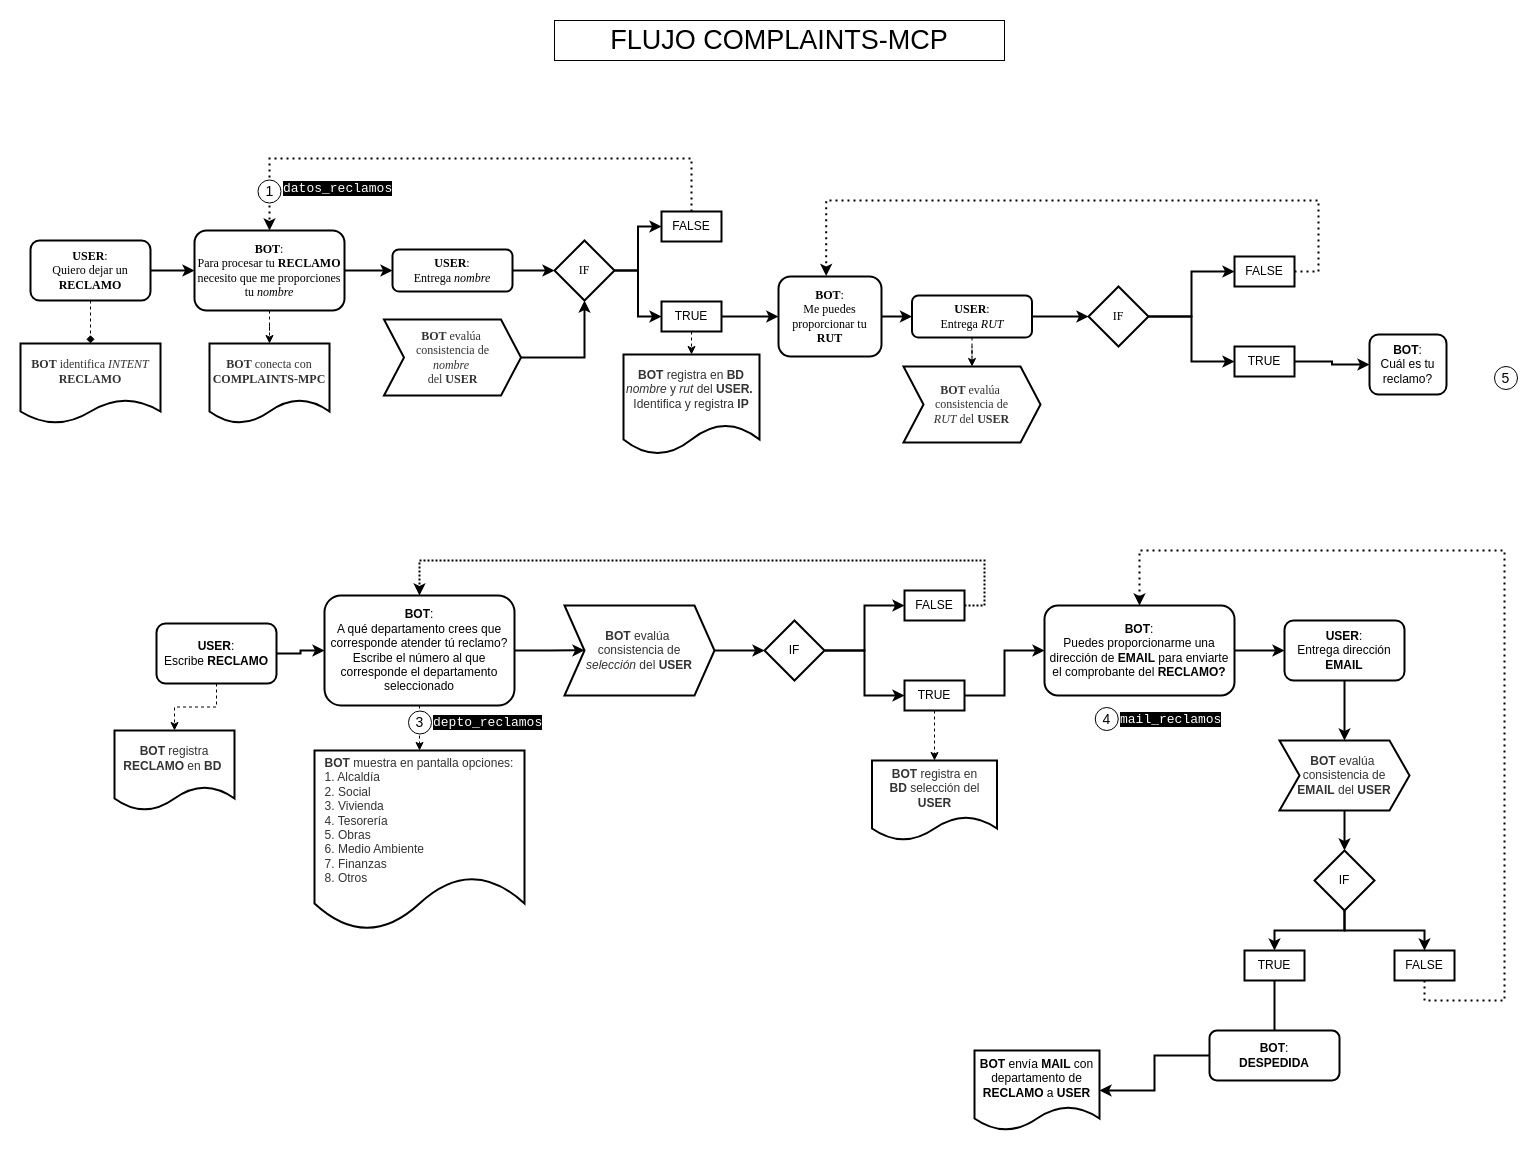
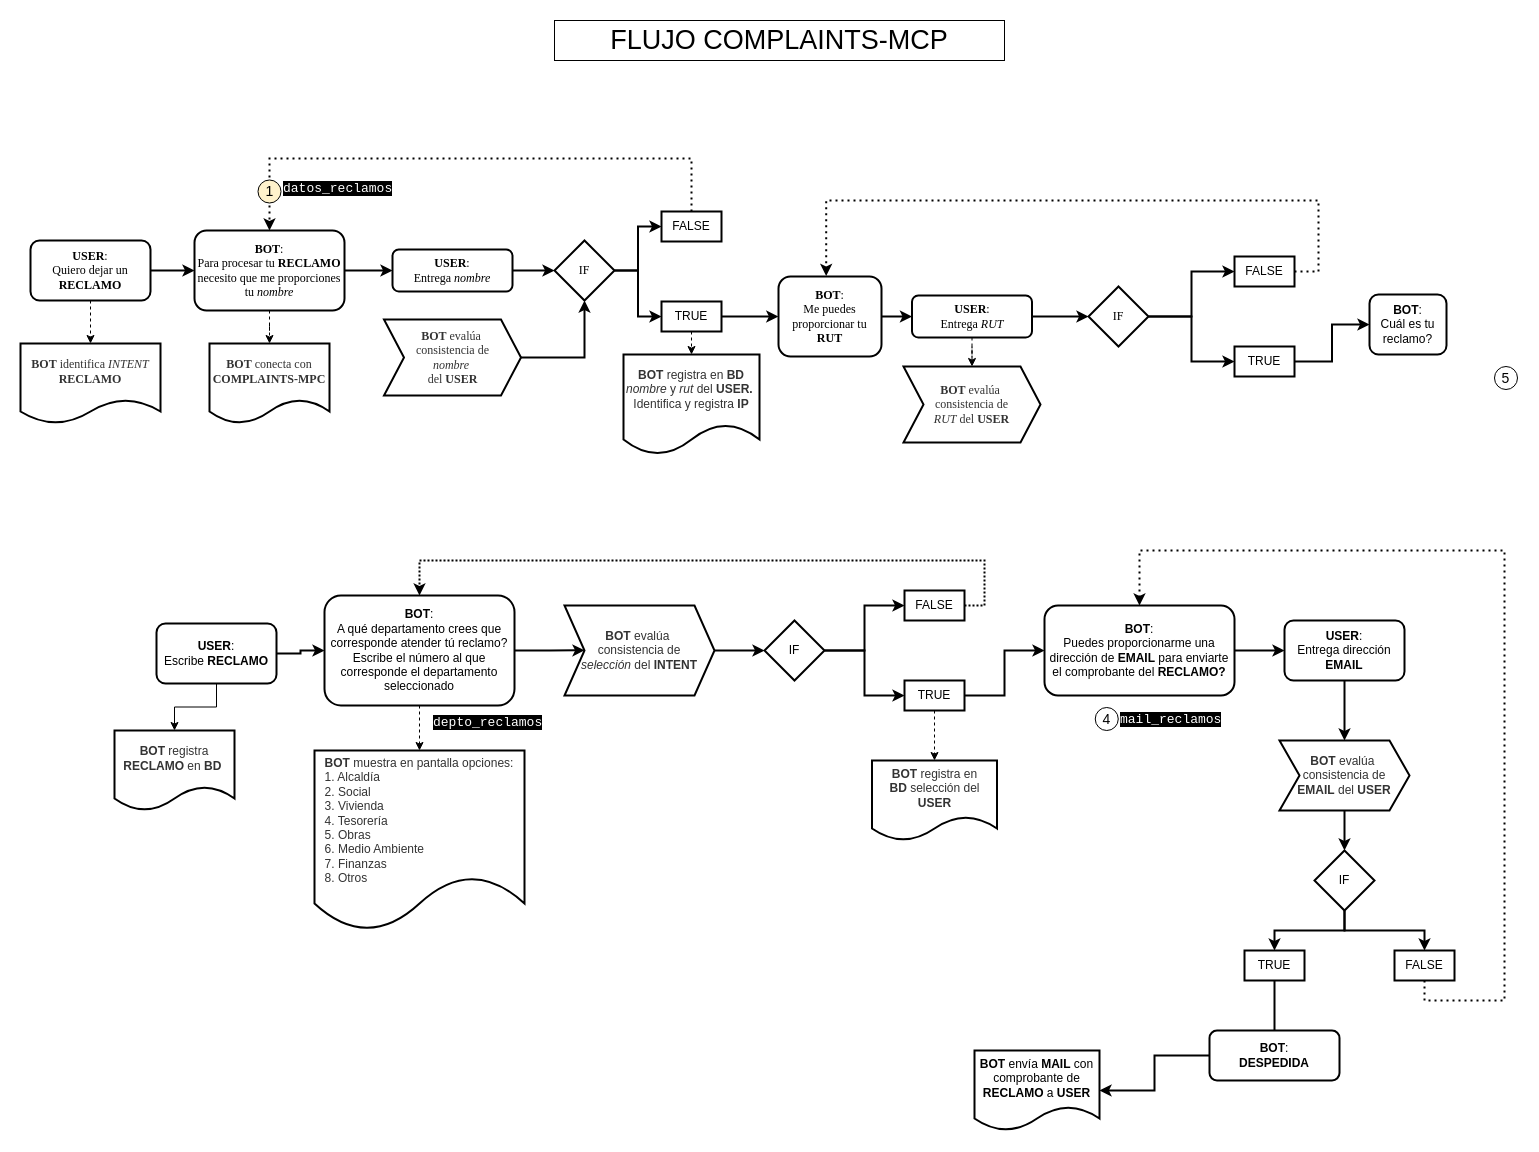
(270, 192) -> (270, 192)
(91, 335) -> (91, 335)
(1408, 365) -> (1408, 325)
(640, 651) -> (640, 651)
(199, 707) -> (199, 707)
(420, 723) -> none
(1037, 1079) -> (1037, 1079)
